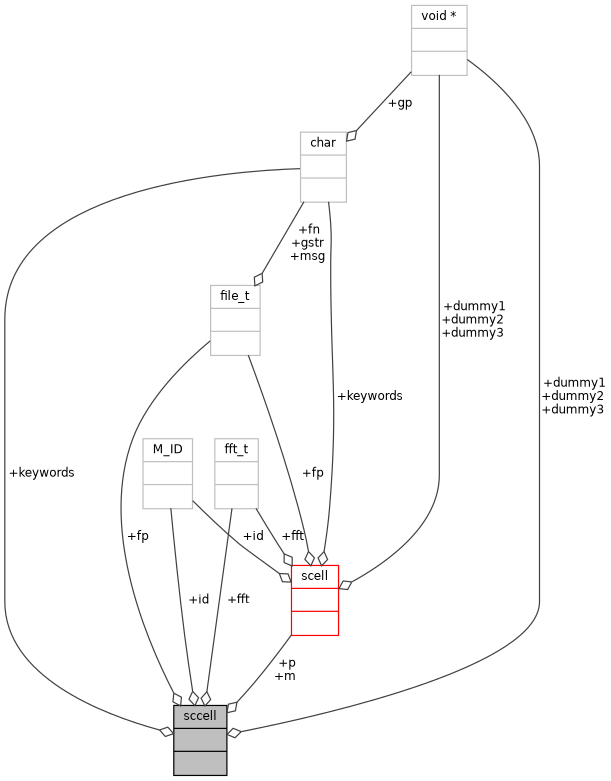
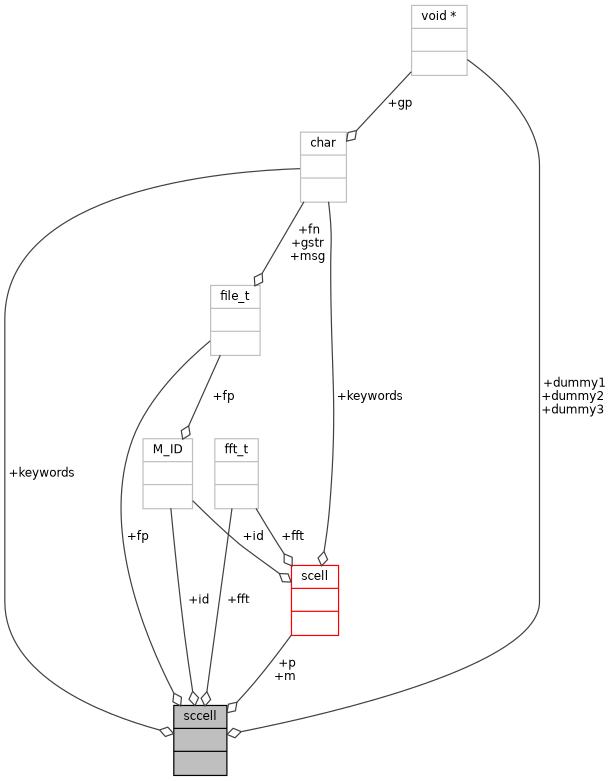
(439, 347) -> none
(282, 452) -> (205, 390)
